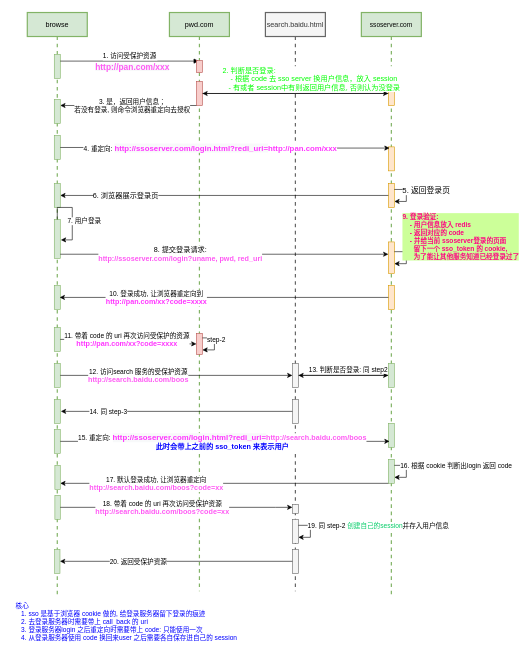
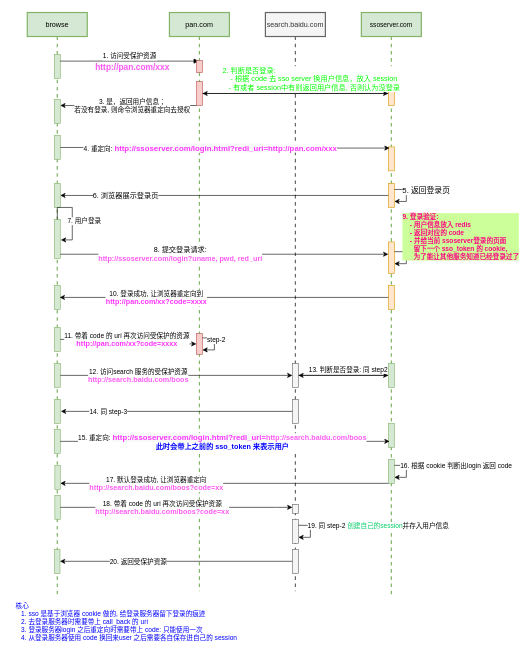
(199, 25) -> (199, 25)
(295, 25) -> (295, 25)
